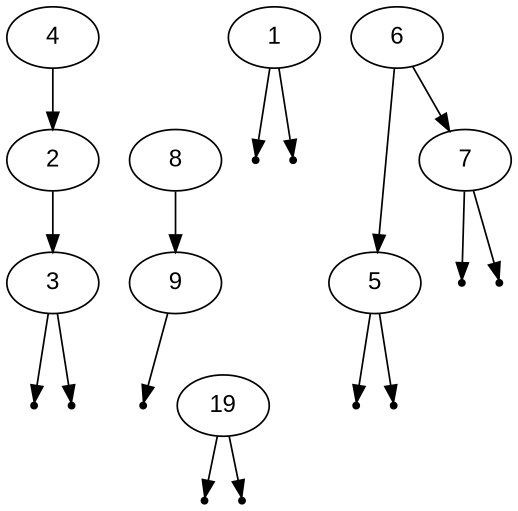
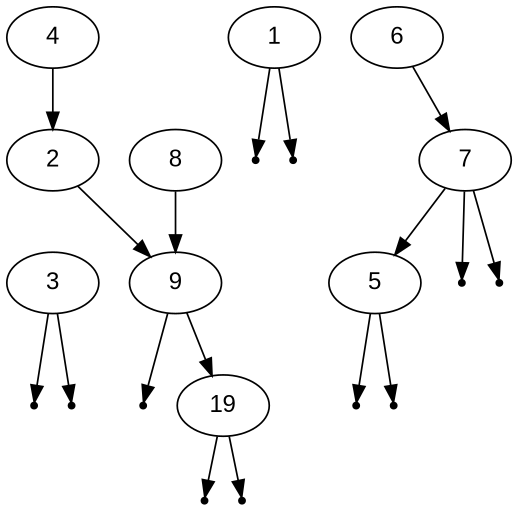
(387, 151) -> (425, 215)
(53, 213) -> (108, 215)
none -> (196, 336)
